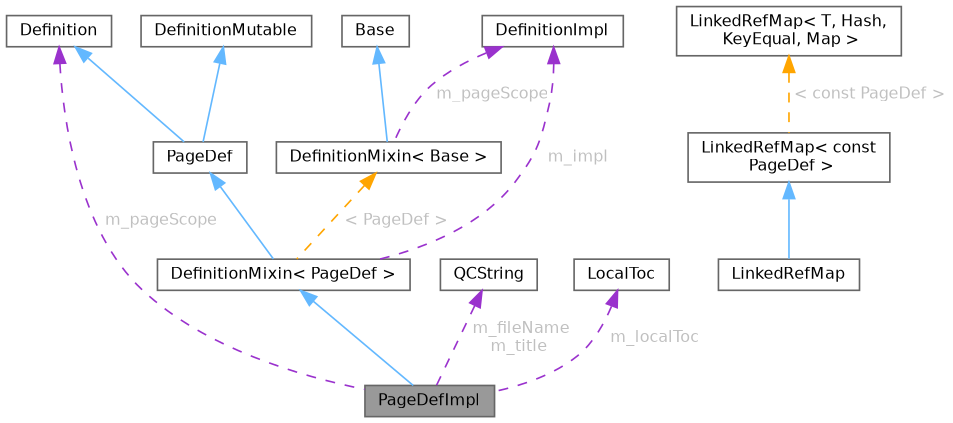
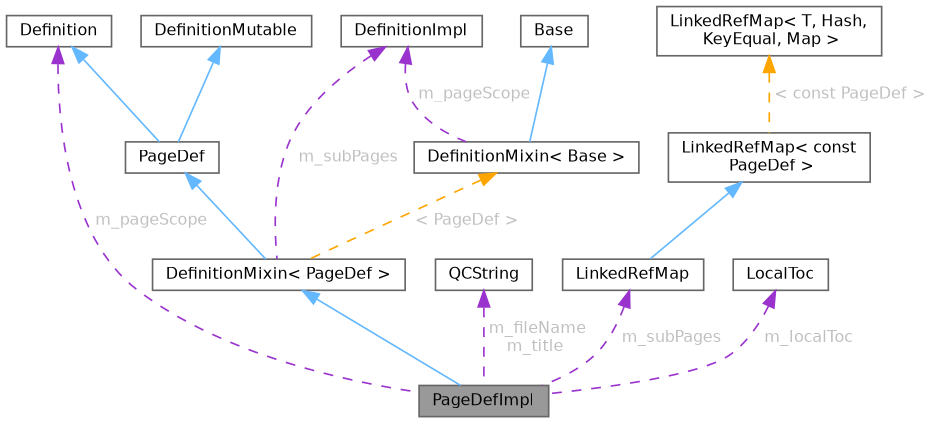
(576, 157) -> (346, 157)
none -> (593, 356)
